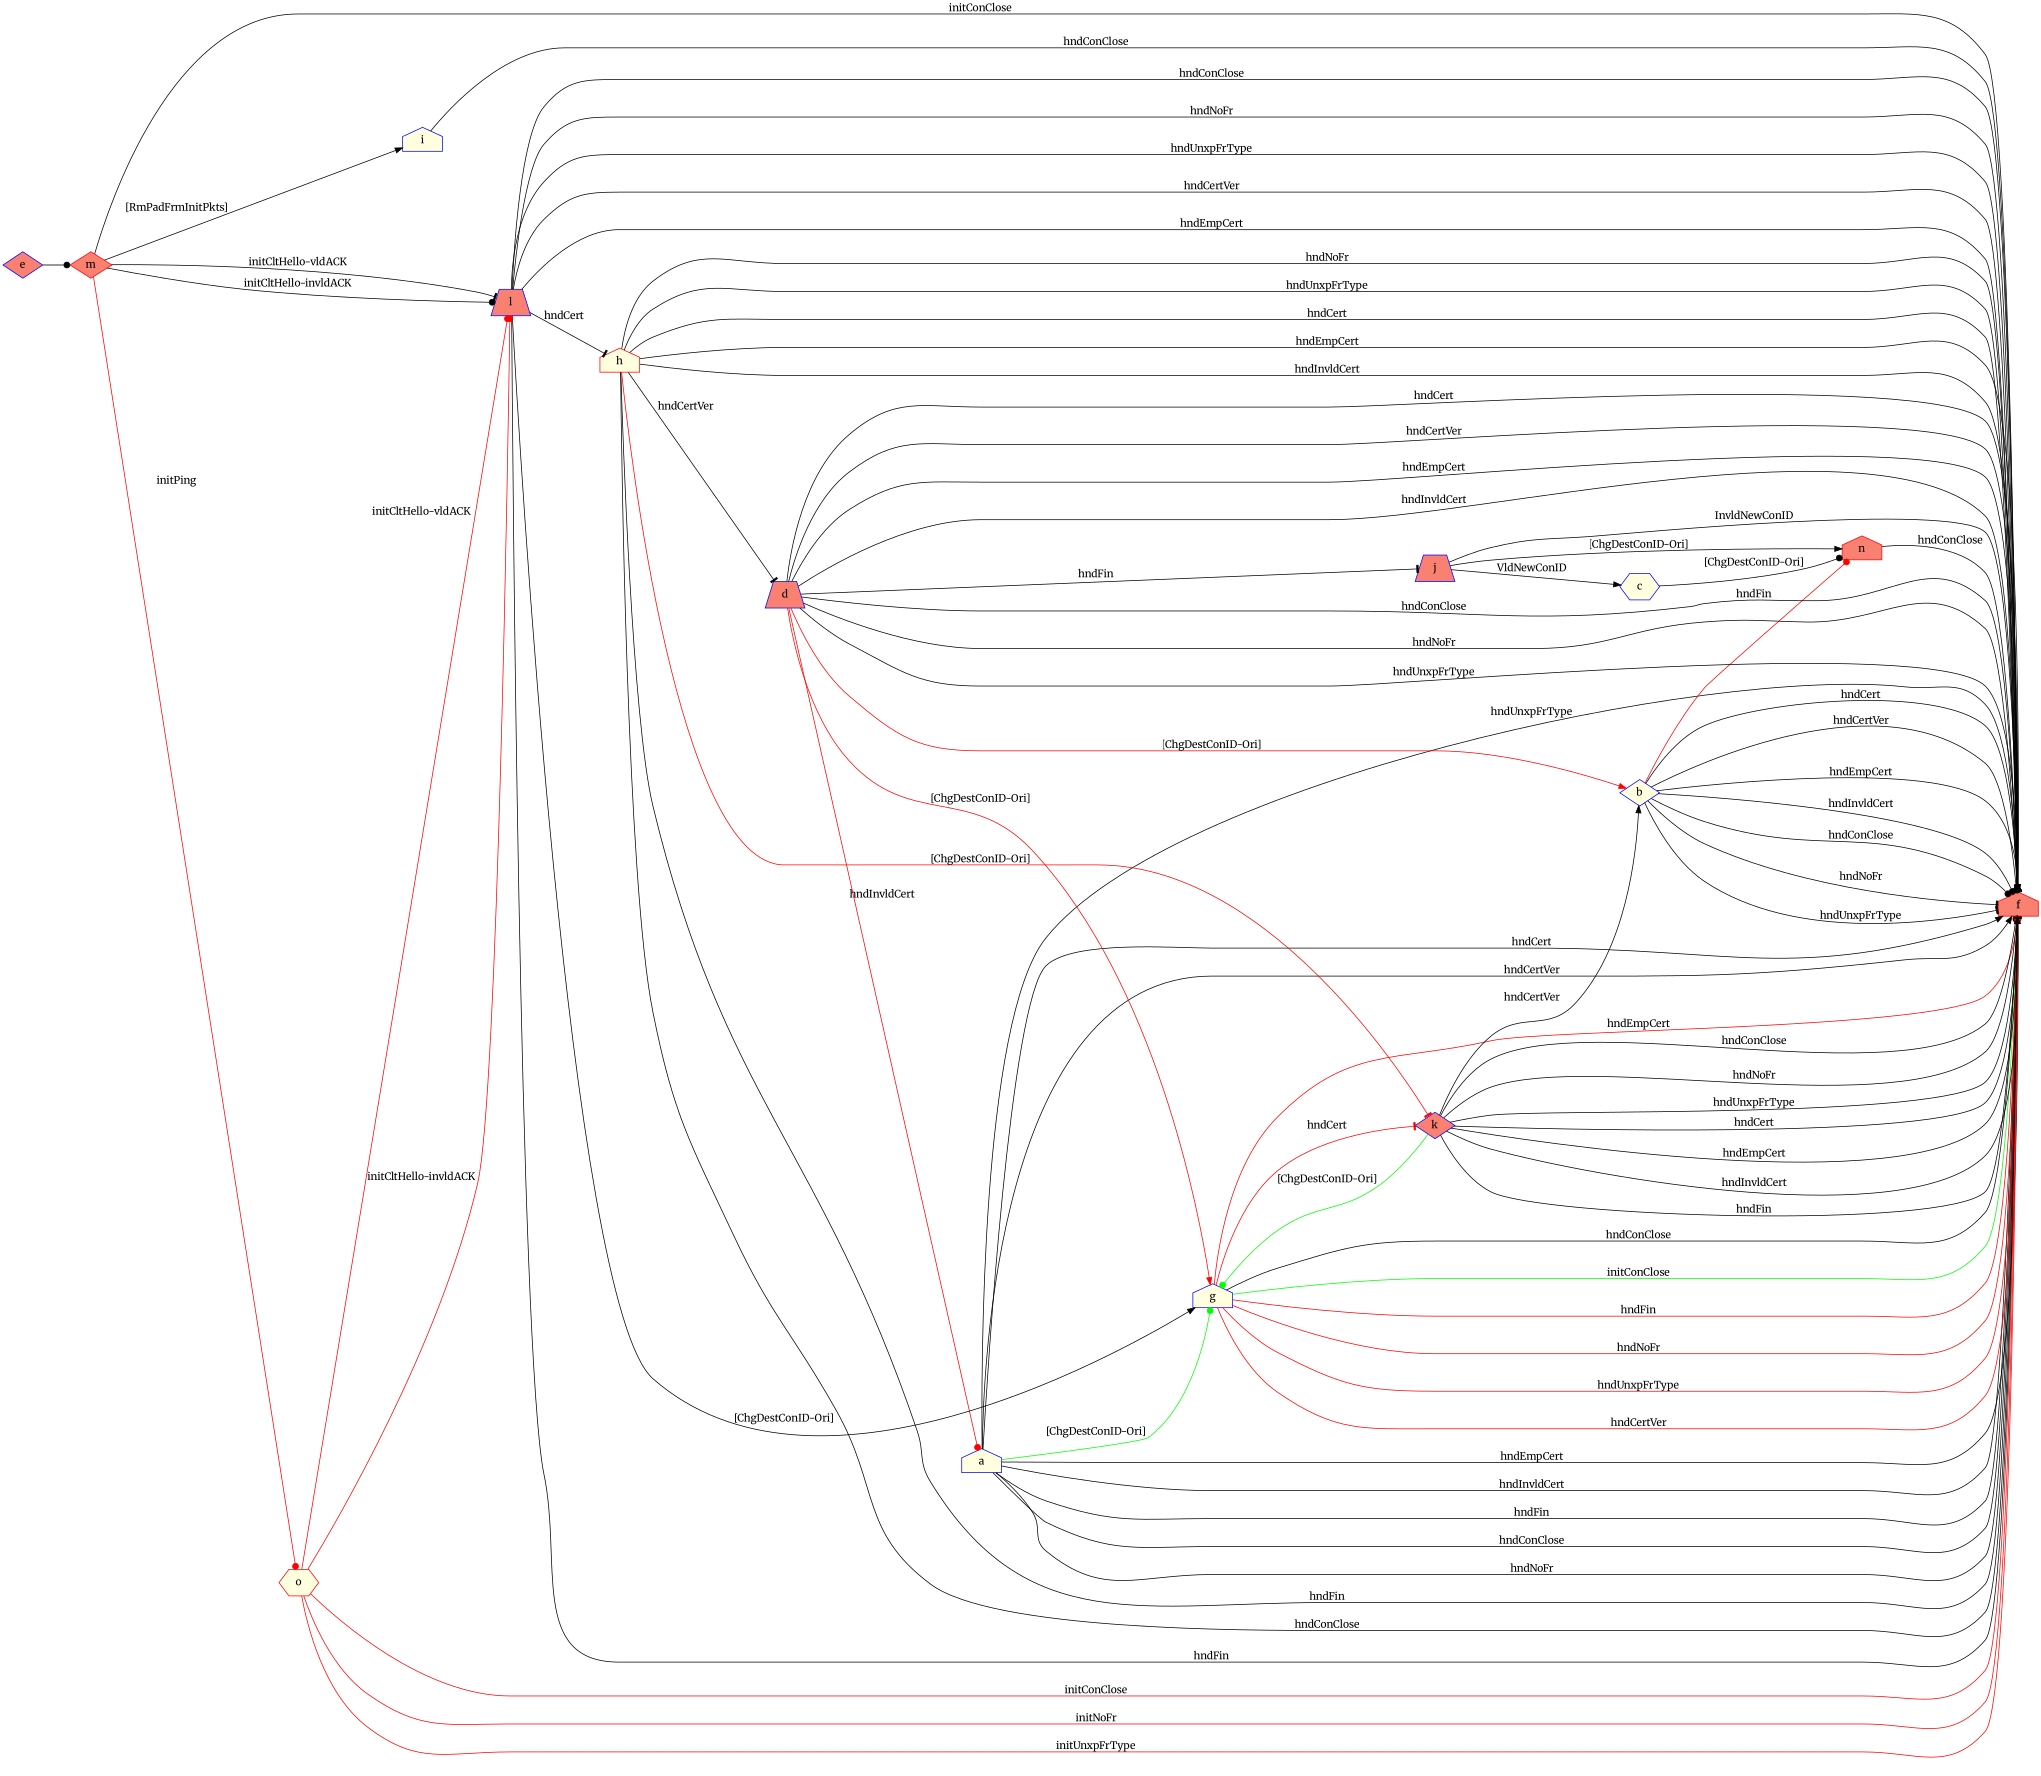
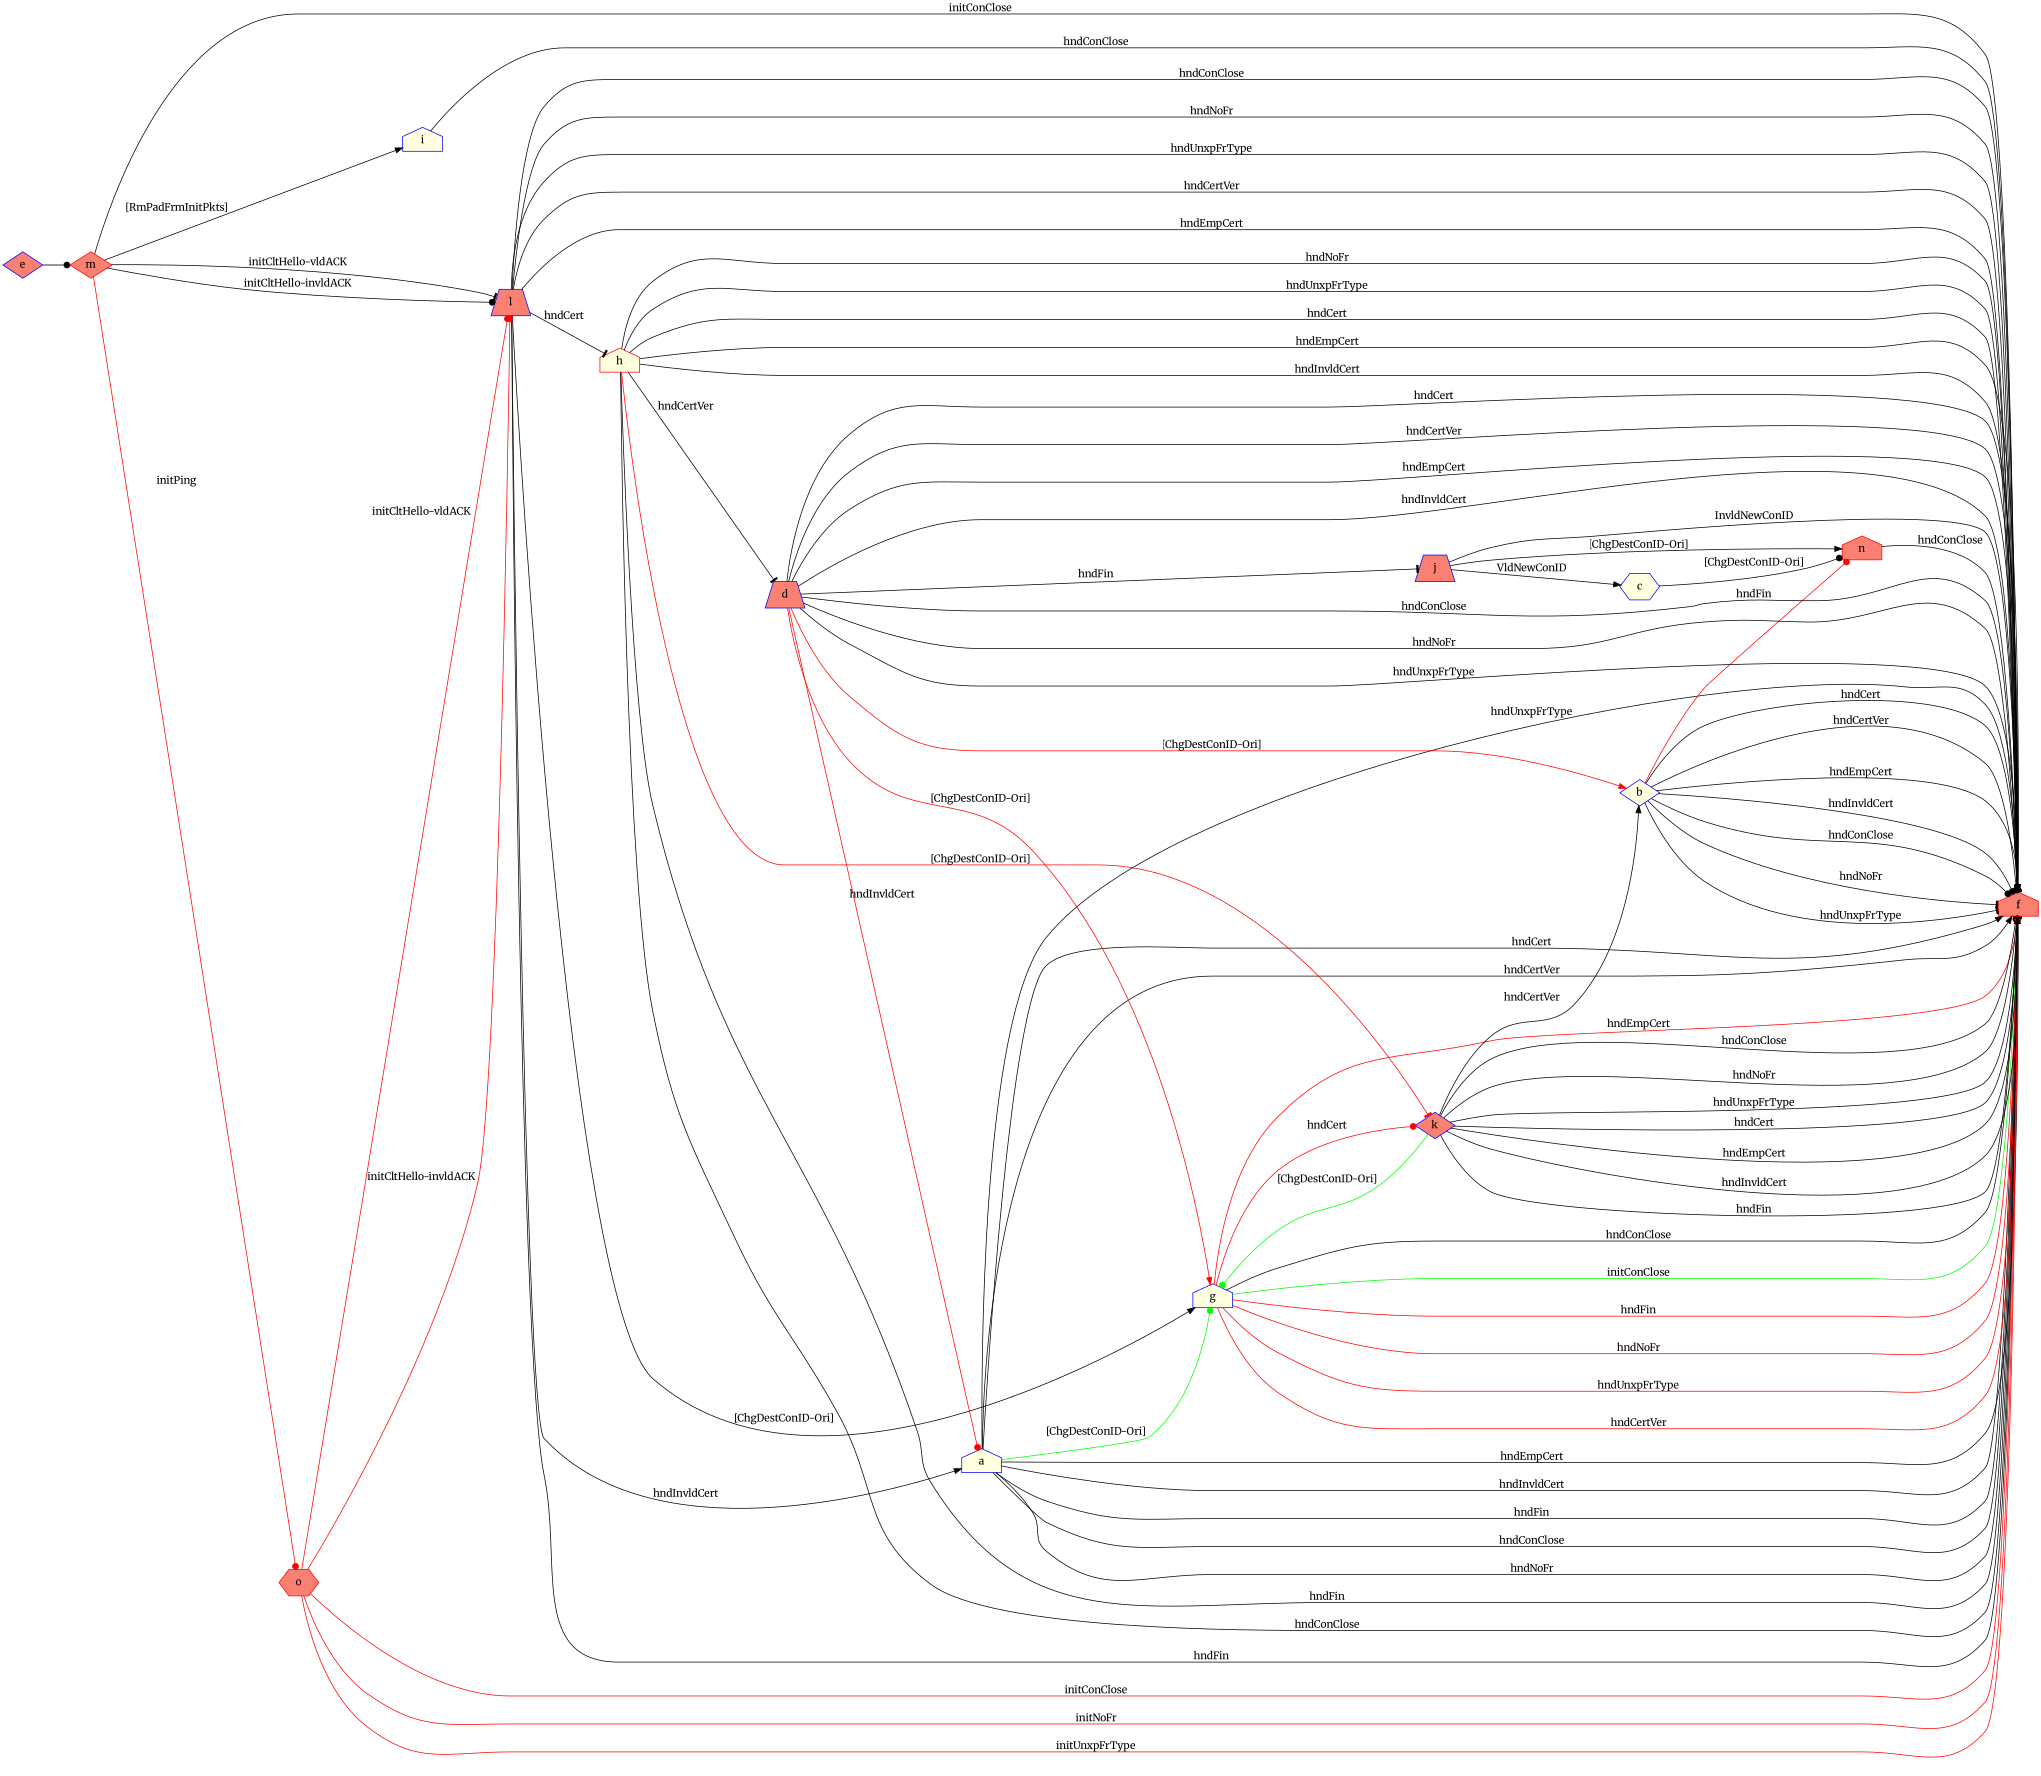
(1282, 1167) -> (1282, 1167)
none -> (547, 1441)
(299, 1583) -> (299, 1583)
